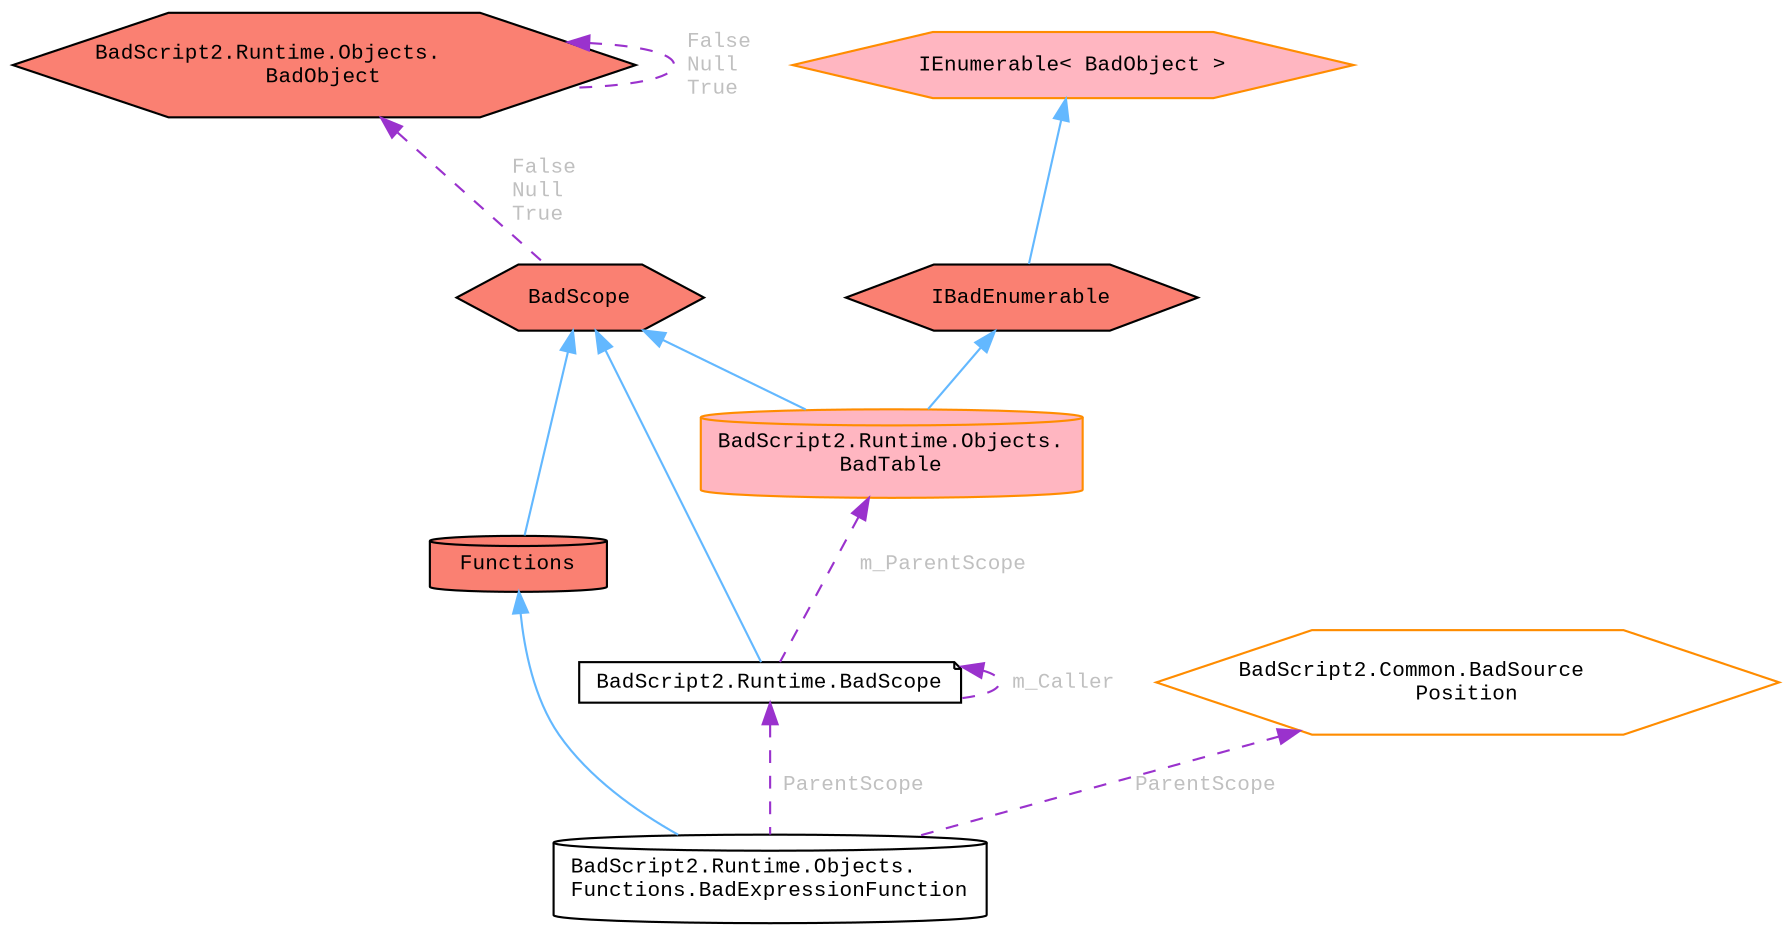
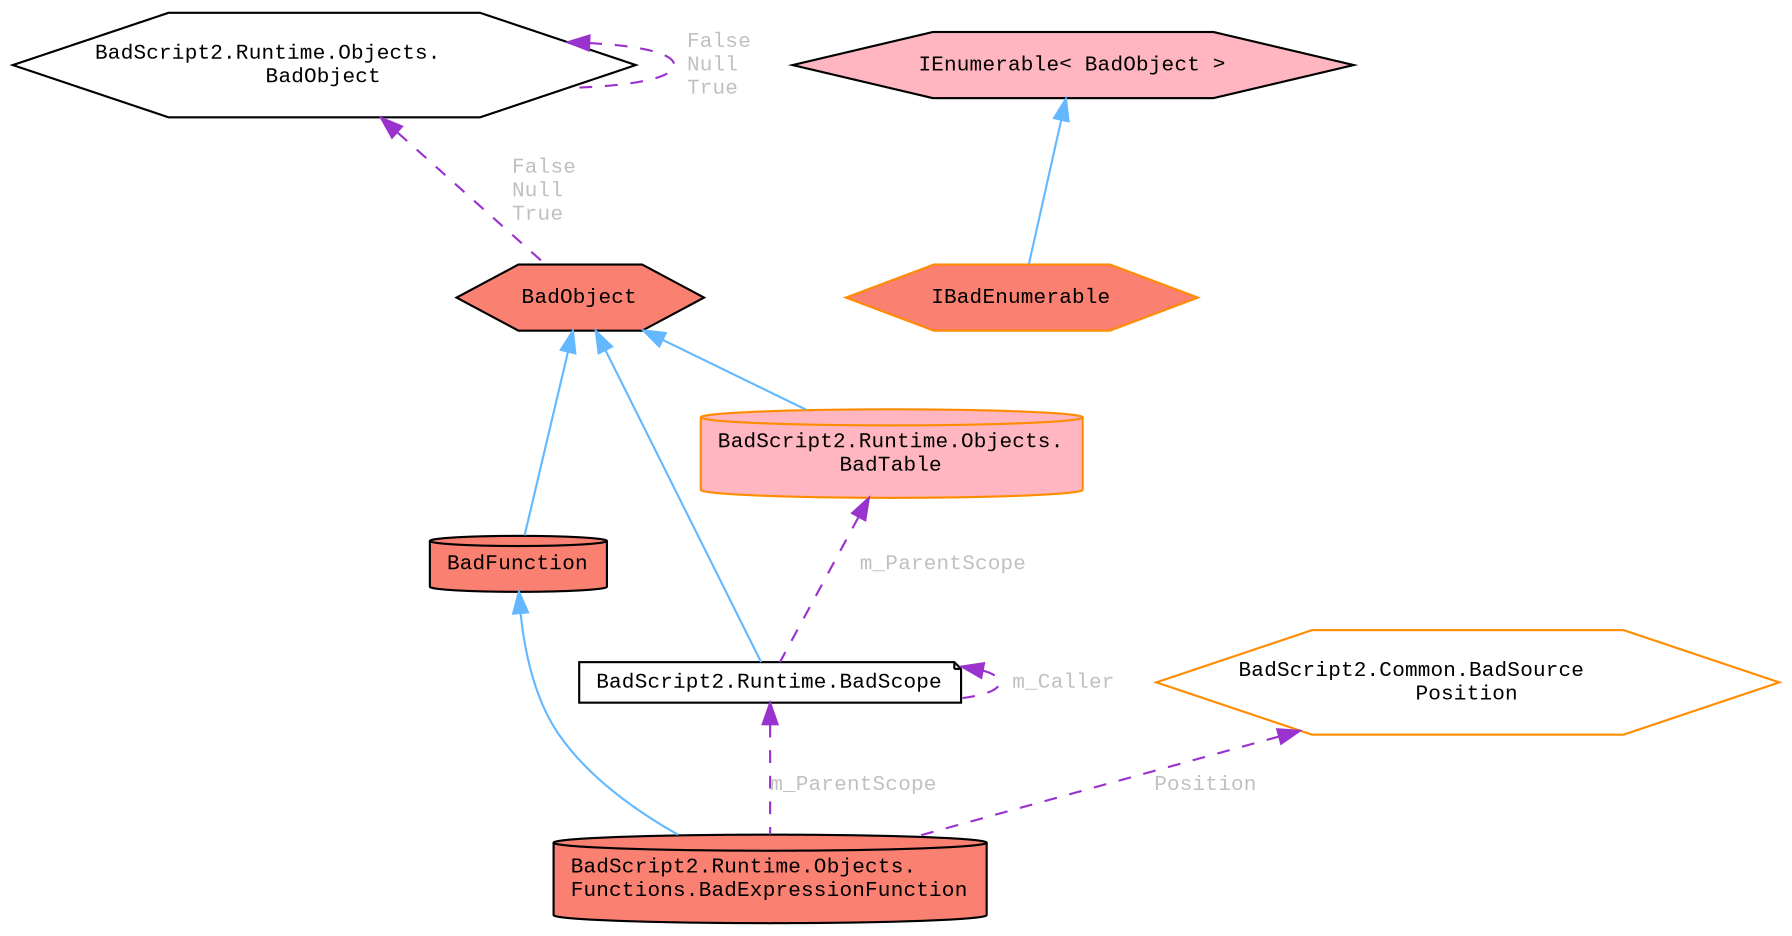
(324, 65) -> (324, 65)
(1073, 65) -> (1073, 65)
(580, 298) -> (580, 298)
(1022, 298) -> (1022, 298)
(954, 378) -> none
(518, 564) -> (518, 564)
(848, 785) -> (848, 785)
(1200, 785) -> (1200, 785)
(770, 879) -> (770, 879)
